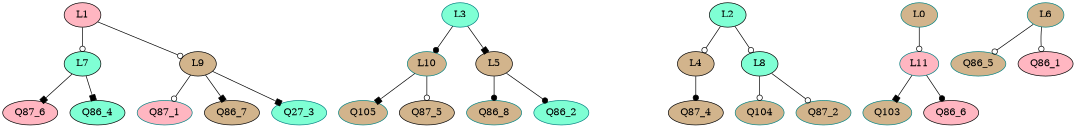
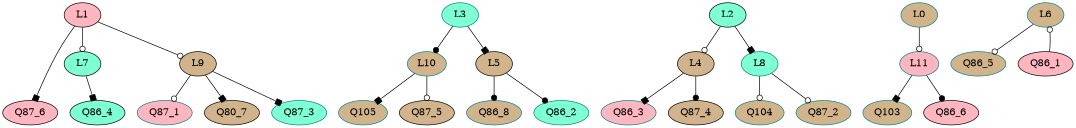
(1041, 36) -> (1050, 42)
(742, 37) -> (742, 37)
(760, 64) -> (760, 64)
(59, 86) -> (54, 59)
(232, 113) -> (232, 113)
(299, 113) -> (299, 113)
none -> (629, 113)
